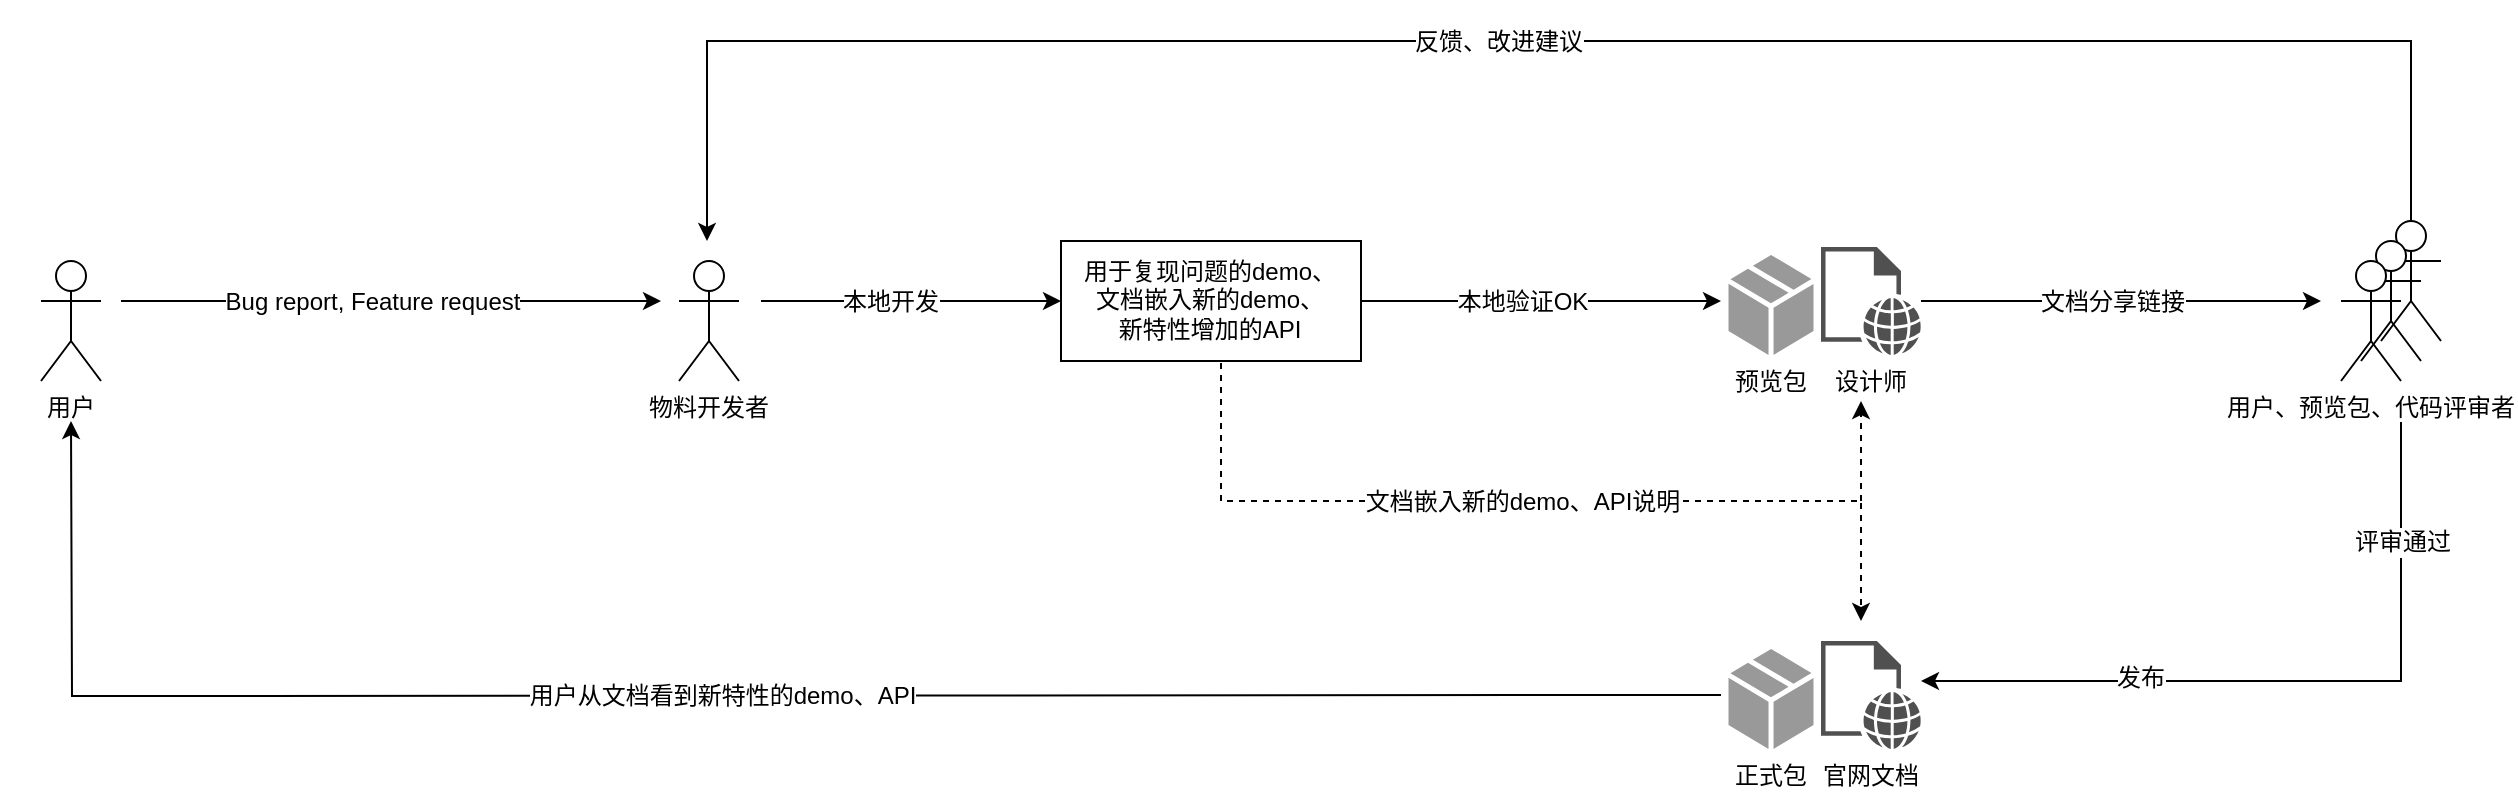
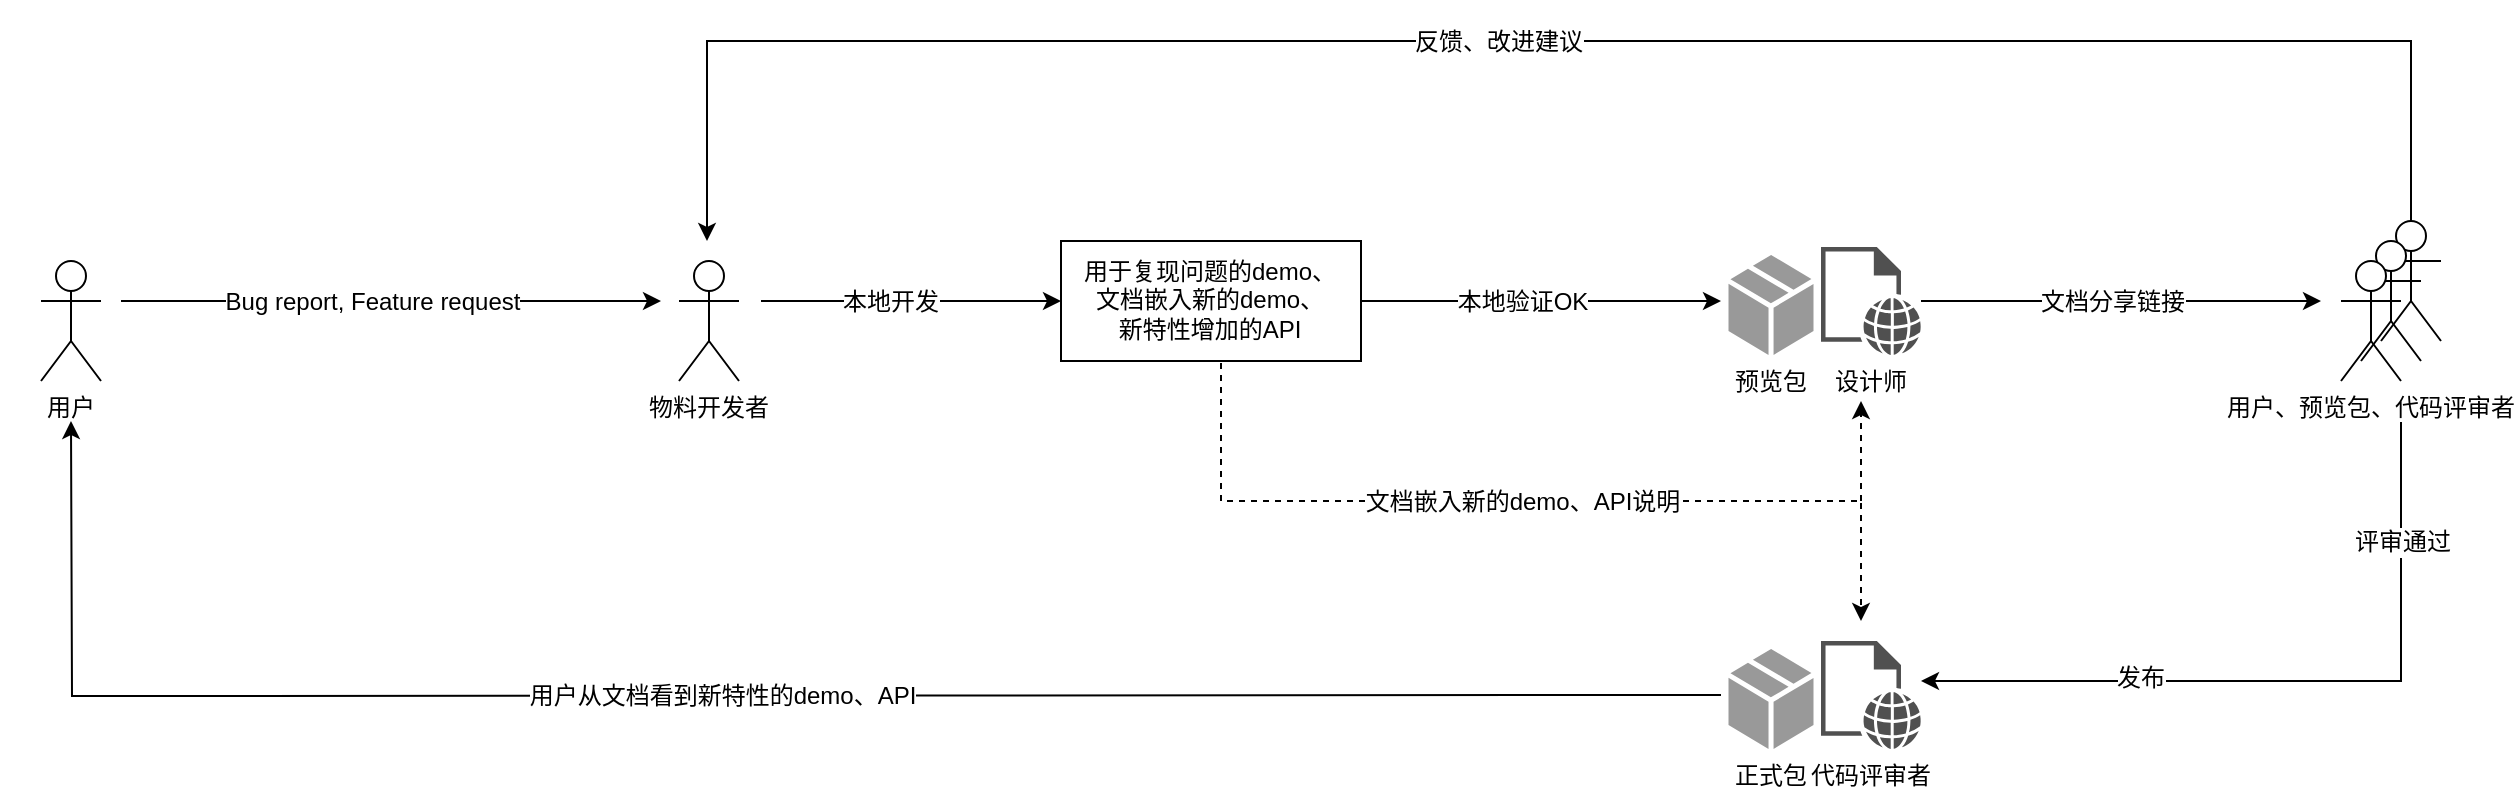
(1872, 777) -> (1872, 777)
